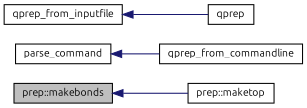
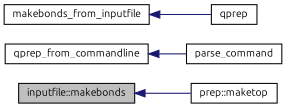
(63, 15) -> (77, 15)
(141, 54) -> (173, 54)
(63, 93) -> (77, 93)
